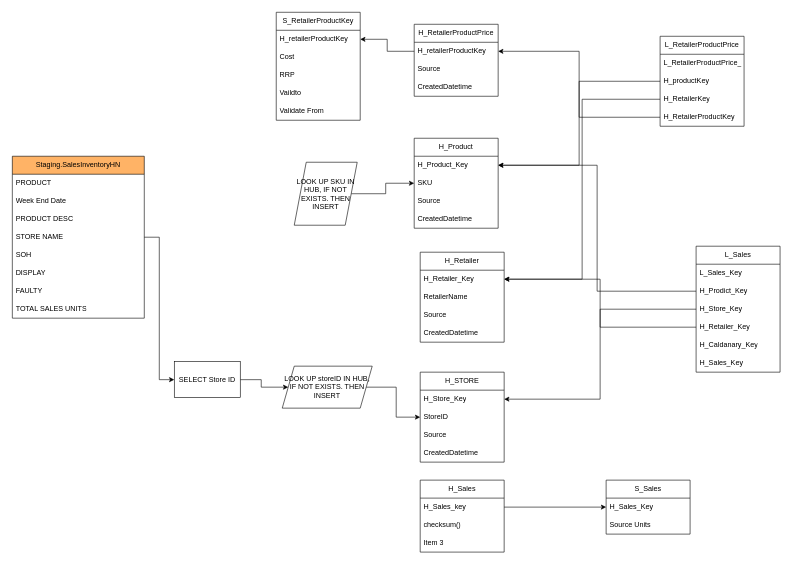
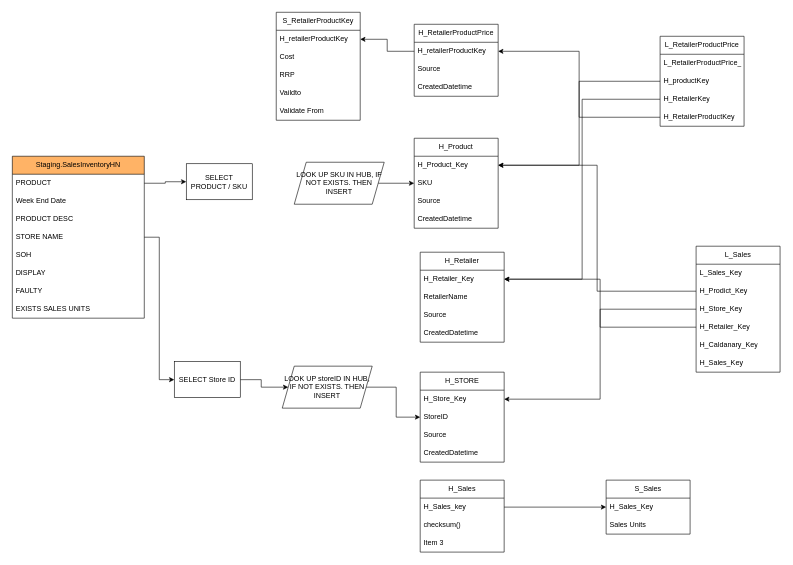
none -> (219, 182)
none -> (165, 183)
(326, 194) -> (339, 183)
(48, 309) -> (50, 309)
(632, 525) -> (629, 525)
